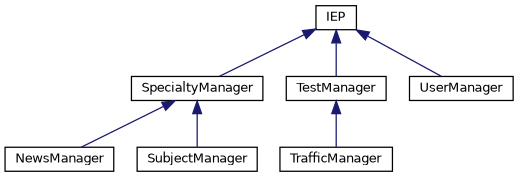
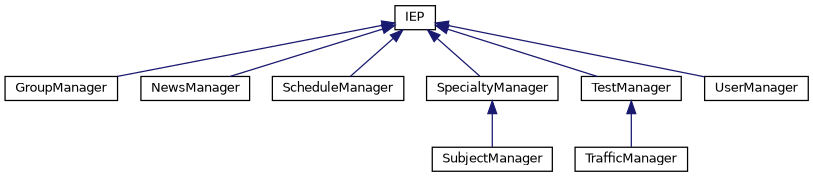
none -> (61, 88)
none -> (338, 88)
(123, 127) -> (306, 53)
